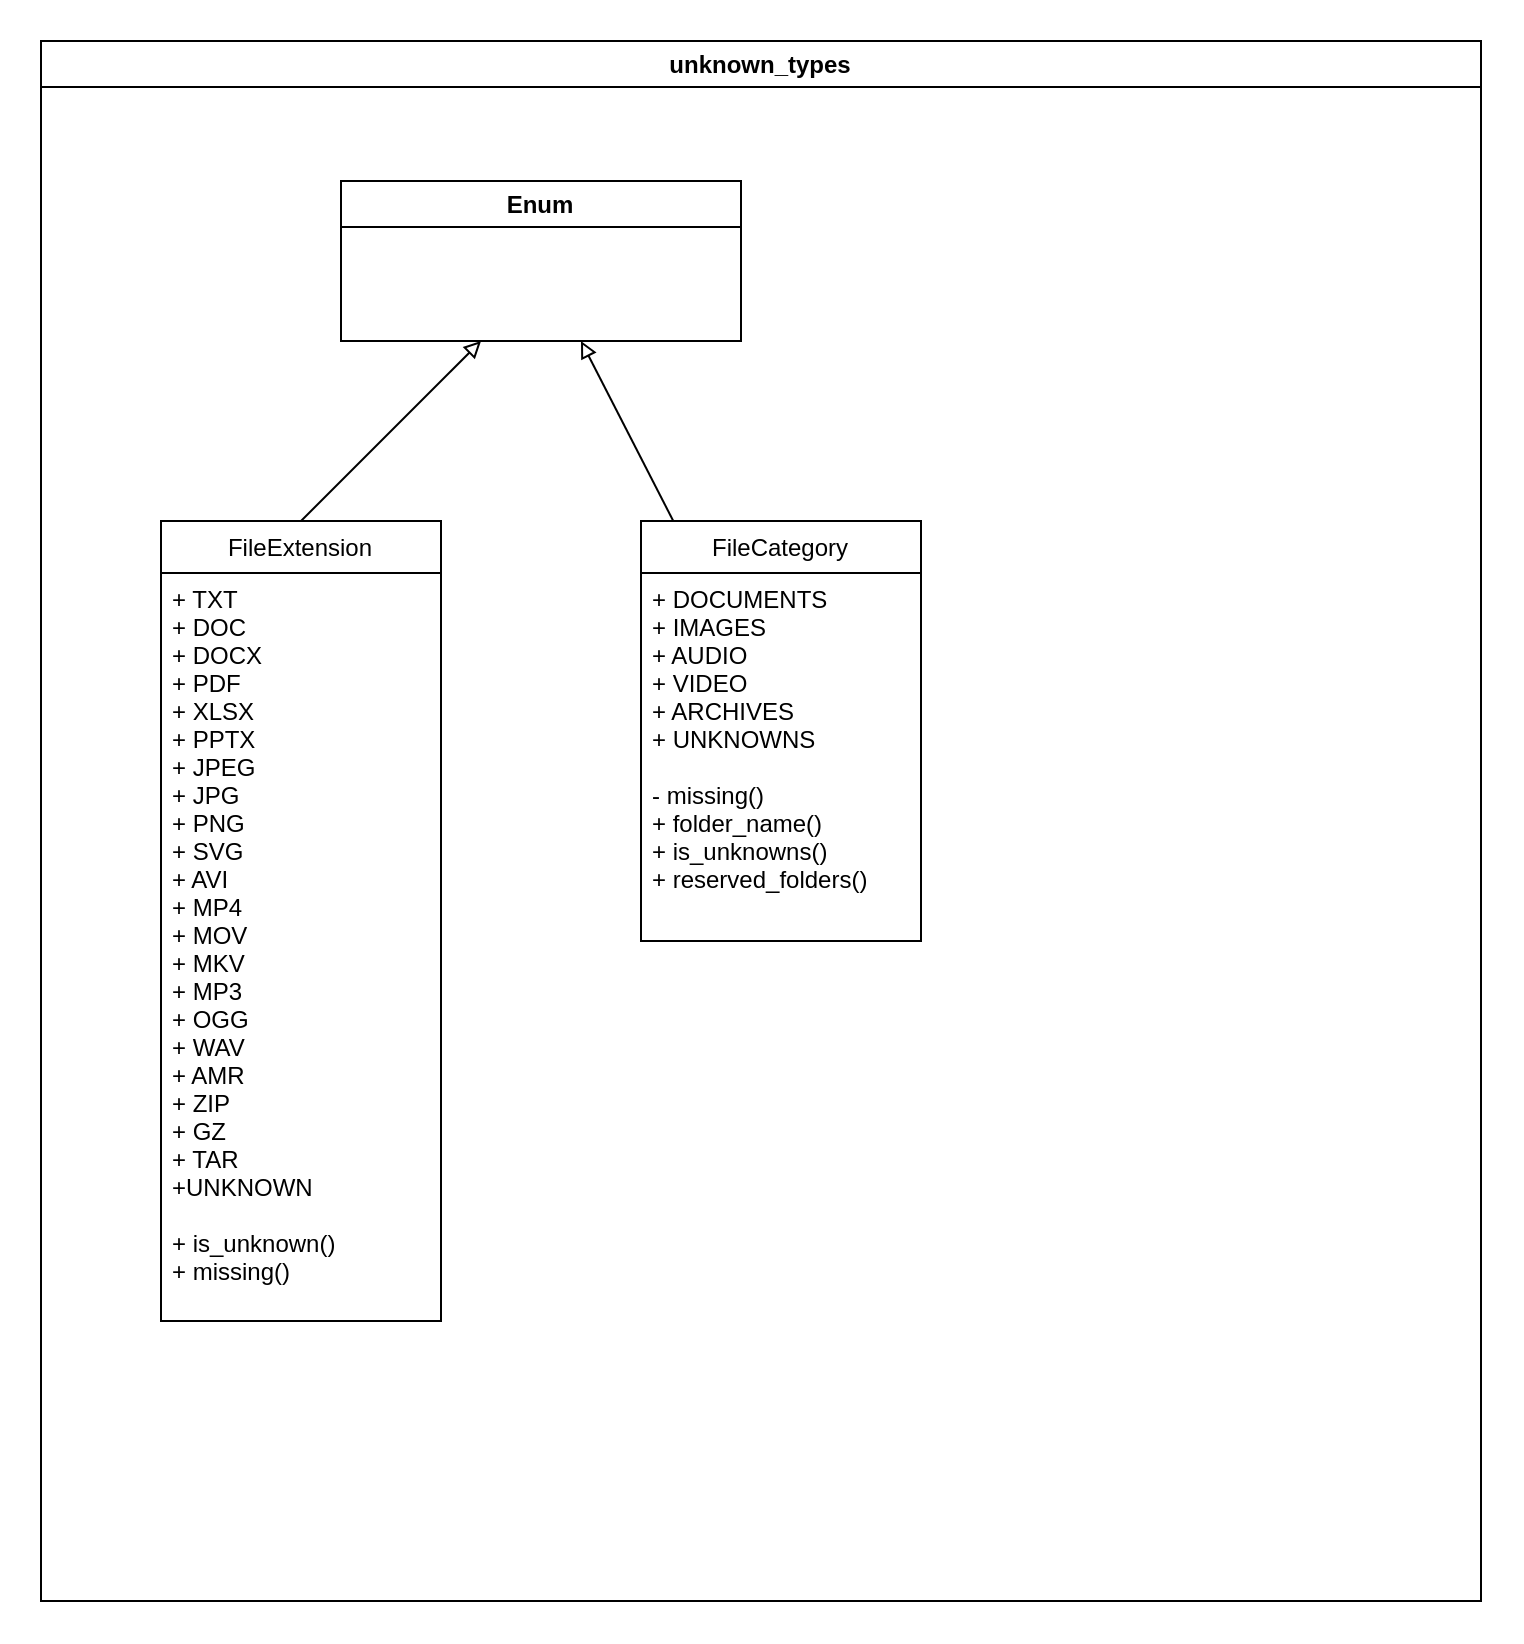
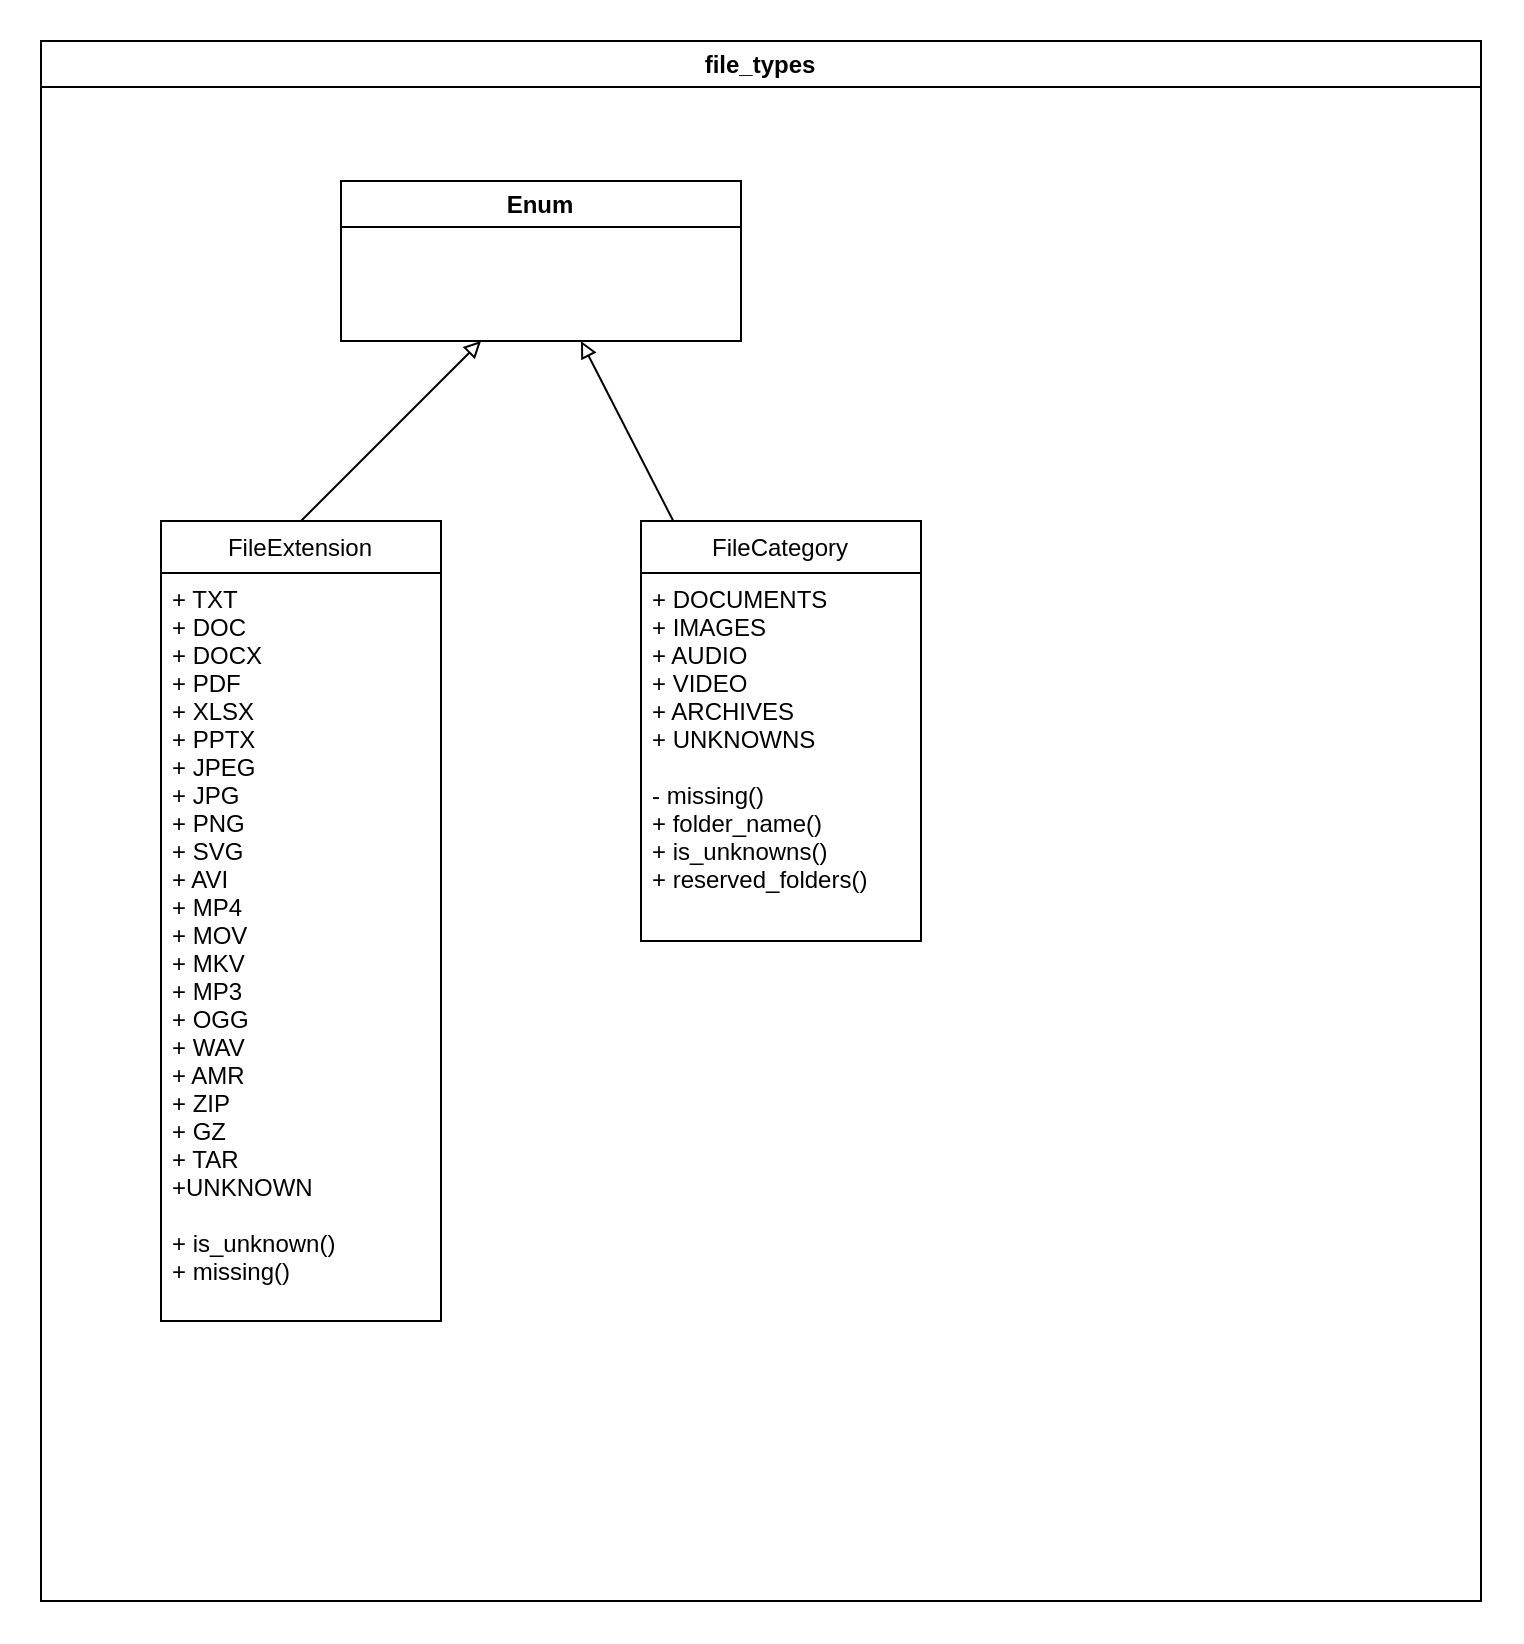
(760, 65) -> (760, 65)
